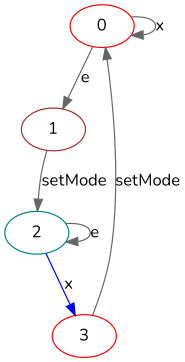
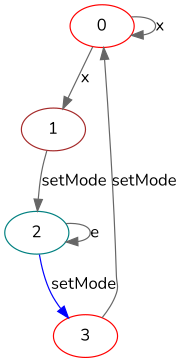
(86, 78) -> (86, 78)
(69, 284) -> (84, 284)
